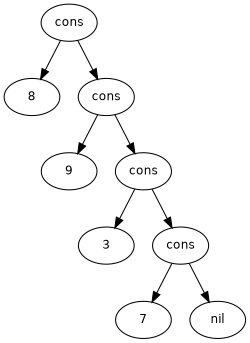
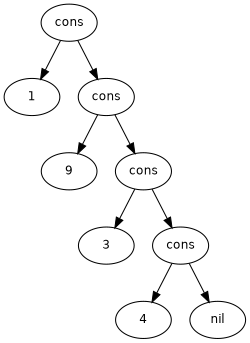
(32, 97) -> (32, 97)
(143, 320) -> (143, 320)
